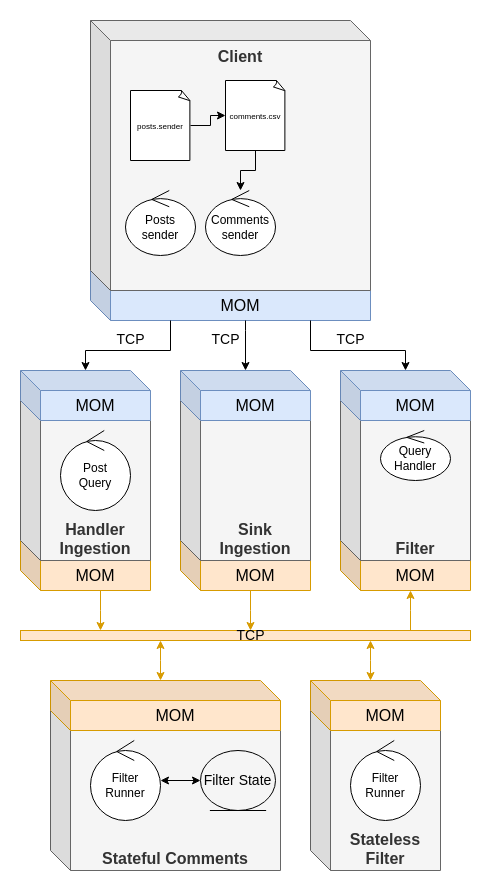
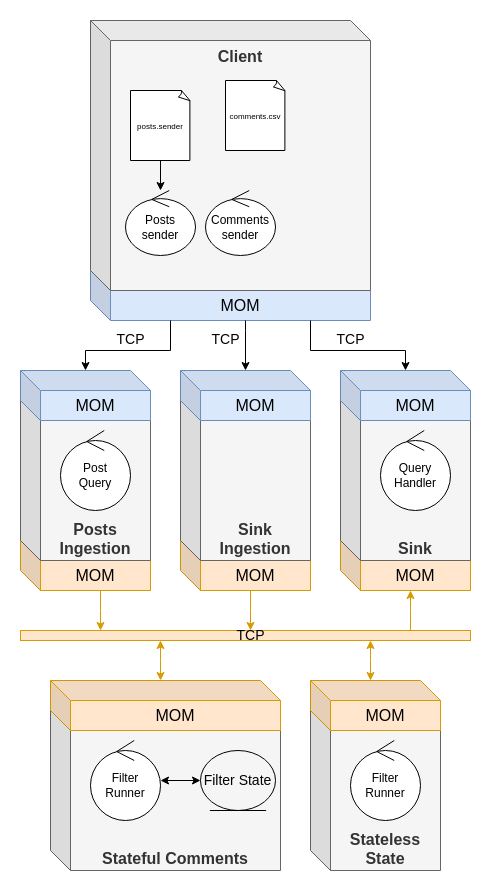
(210, 126) -> (161, 180)
(252, 171) -> none
(416, 456) -> (416, 471)
(96, 550) -> (96, 550)
(416, 550) -> (416, 550)
(386, 860) -> (386, 860)
